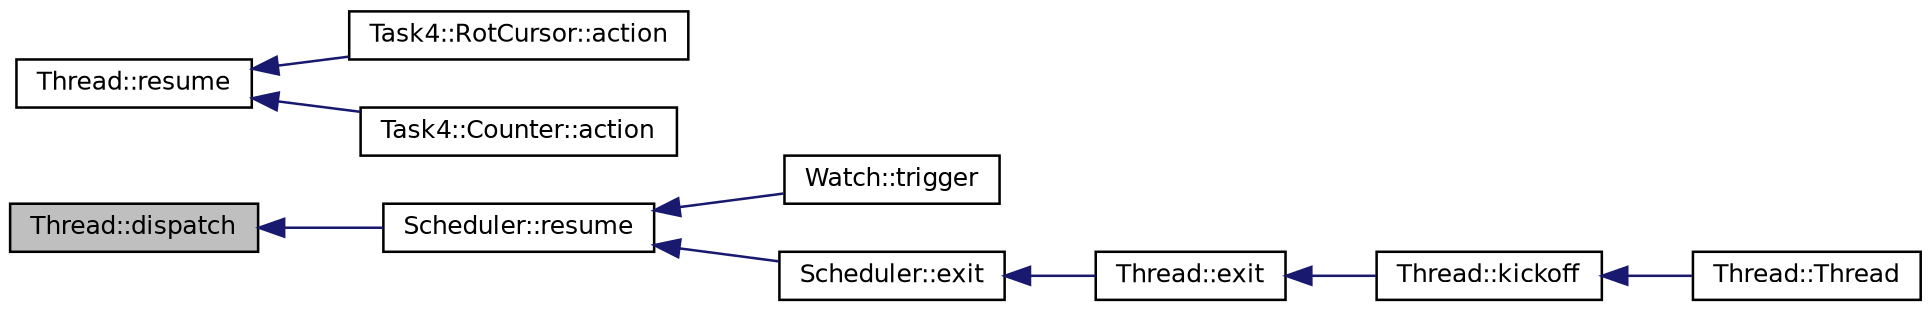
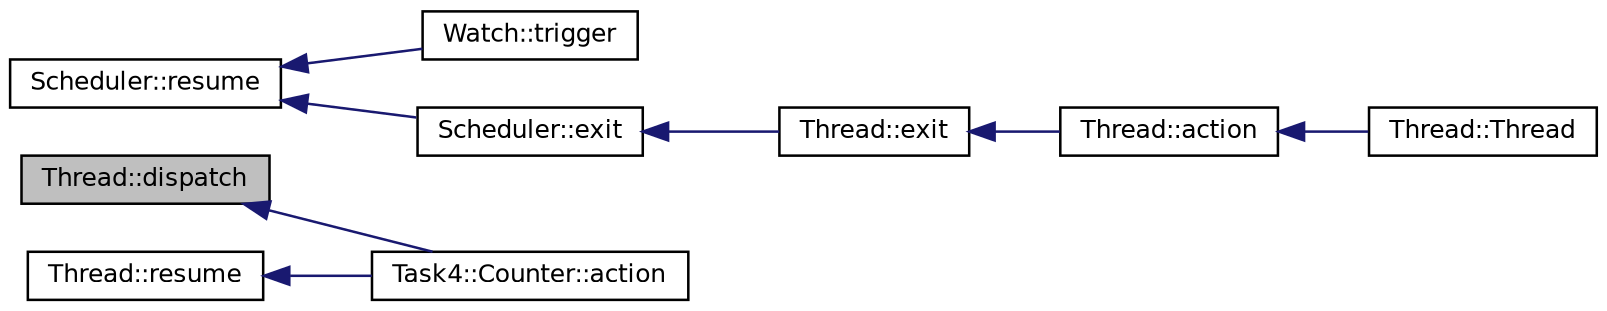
(519, 35) -> none
(334, 228) -> (351, 231)
(1489, 276) -> (1169, 132)
